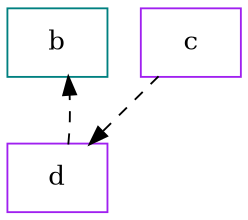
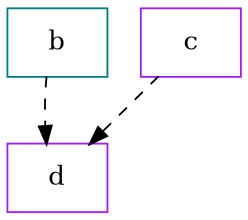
(70, 120) -> (45, 101)
